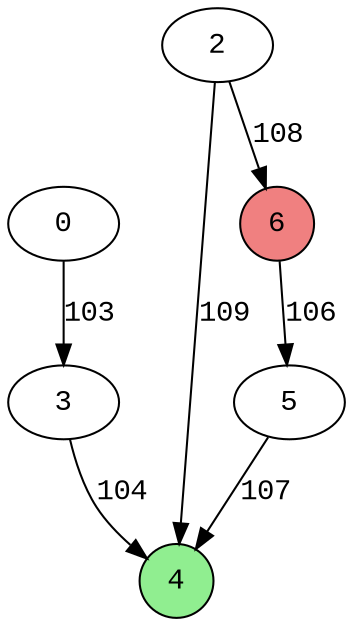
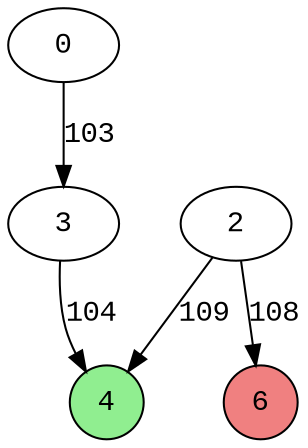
(289, 402) -> none
